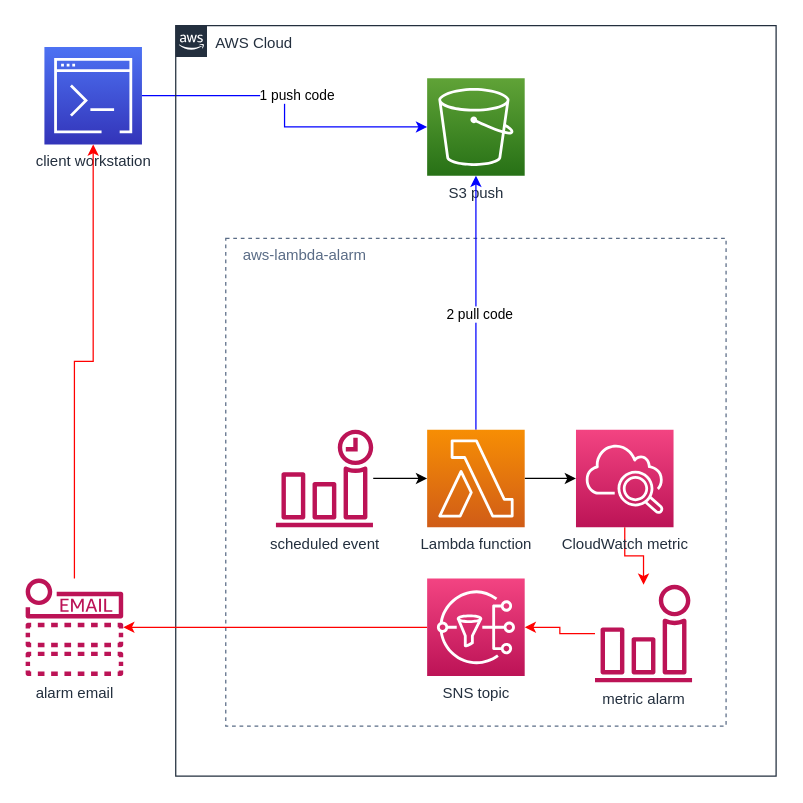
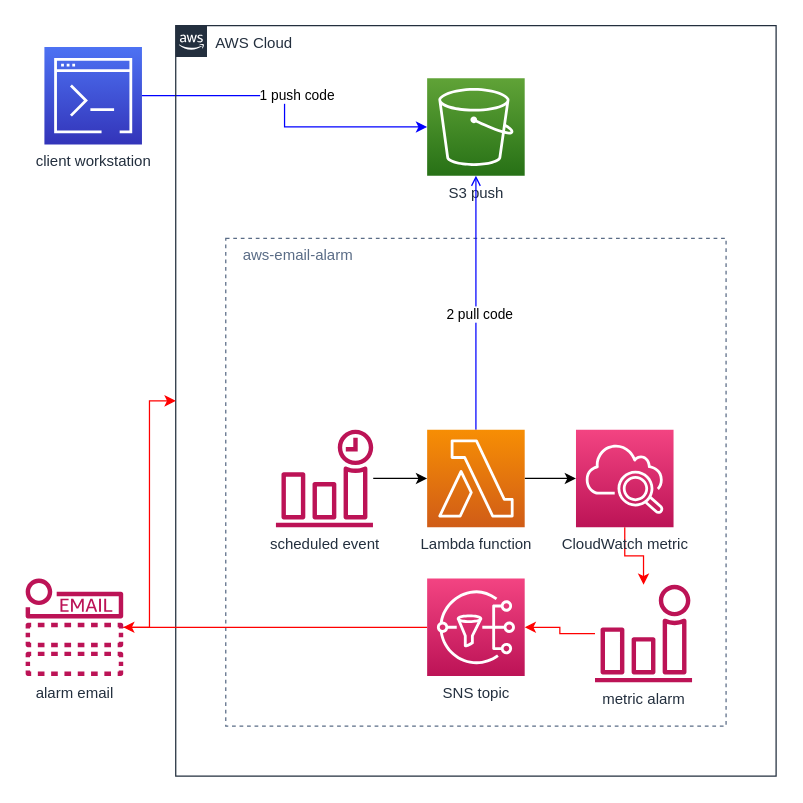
(476, 186) -> (476, 183)
(306, 255) -> (300, 255)
(80, 361) -> (149, 503)
